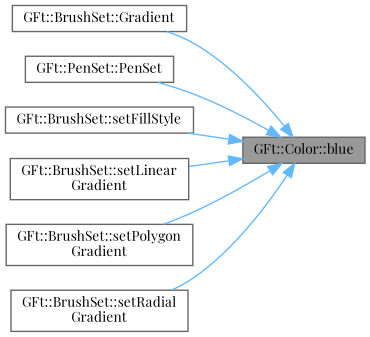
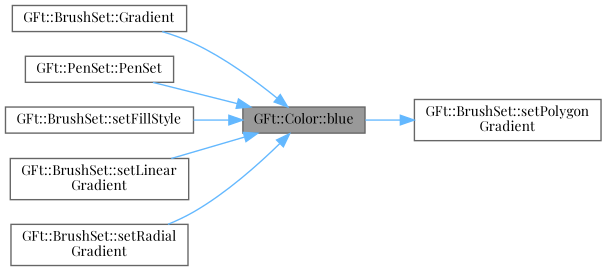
(218, 200) -> (383, 120)
